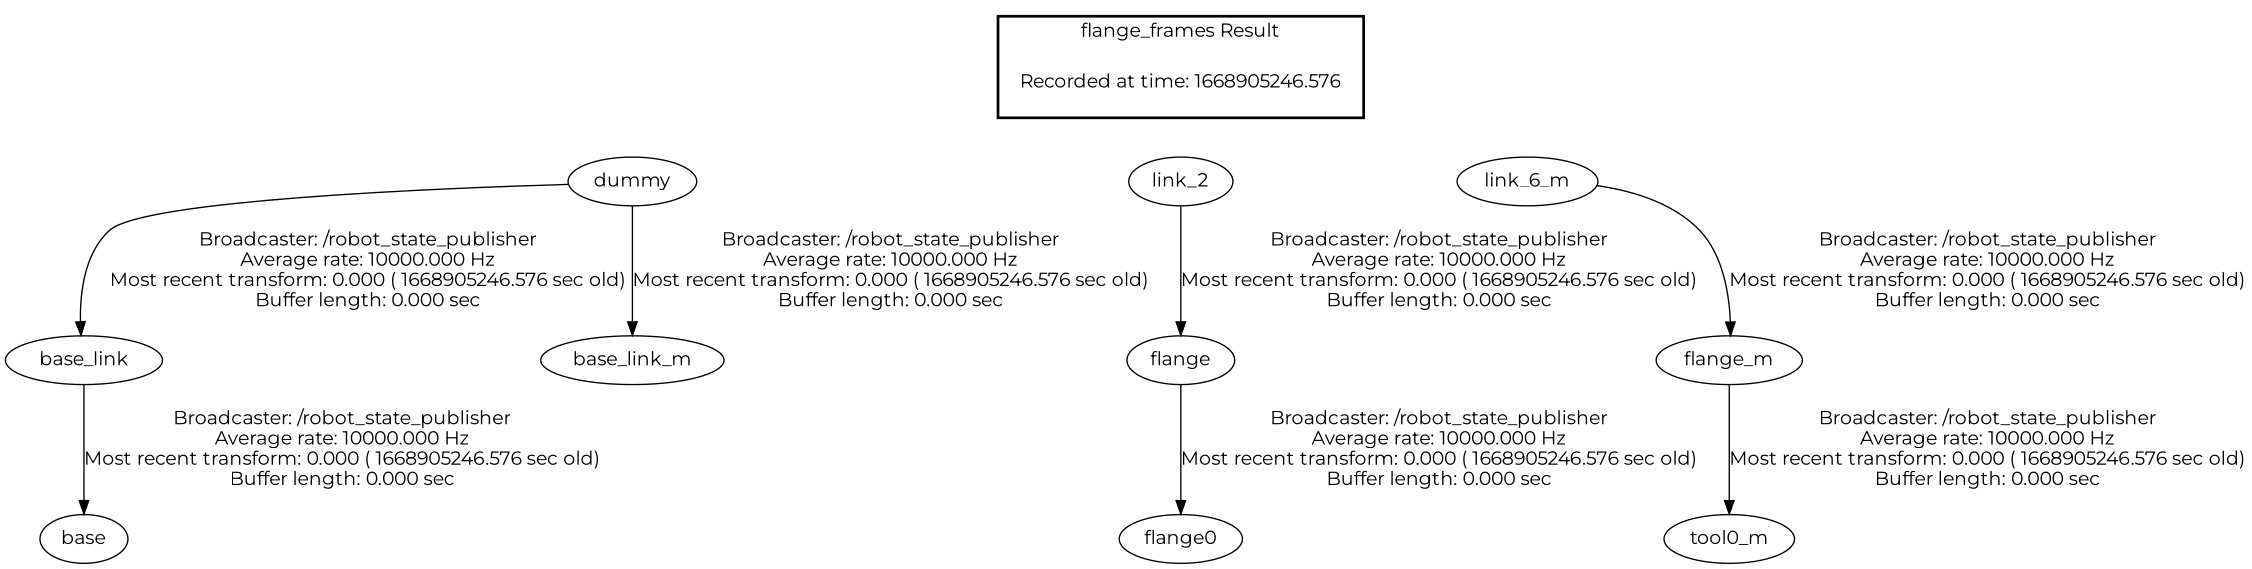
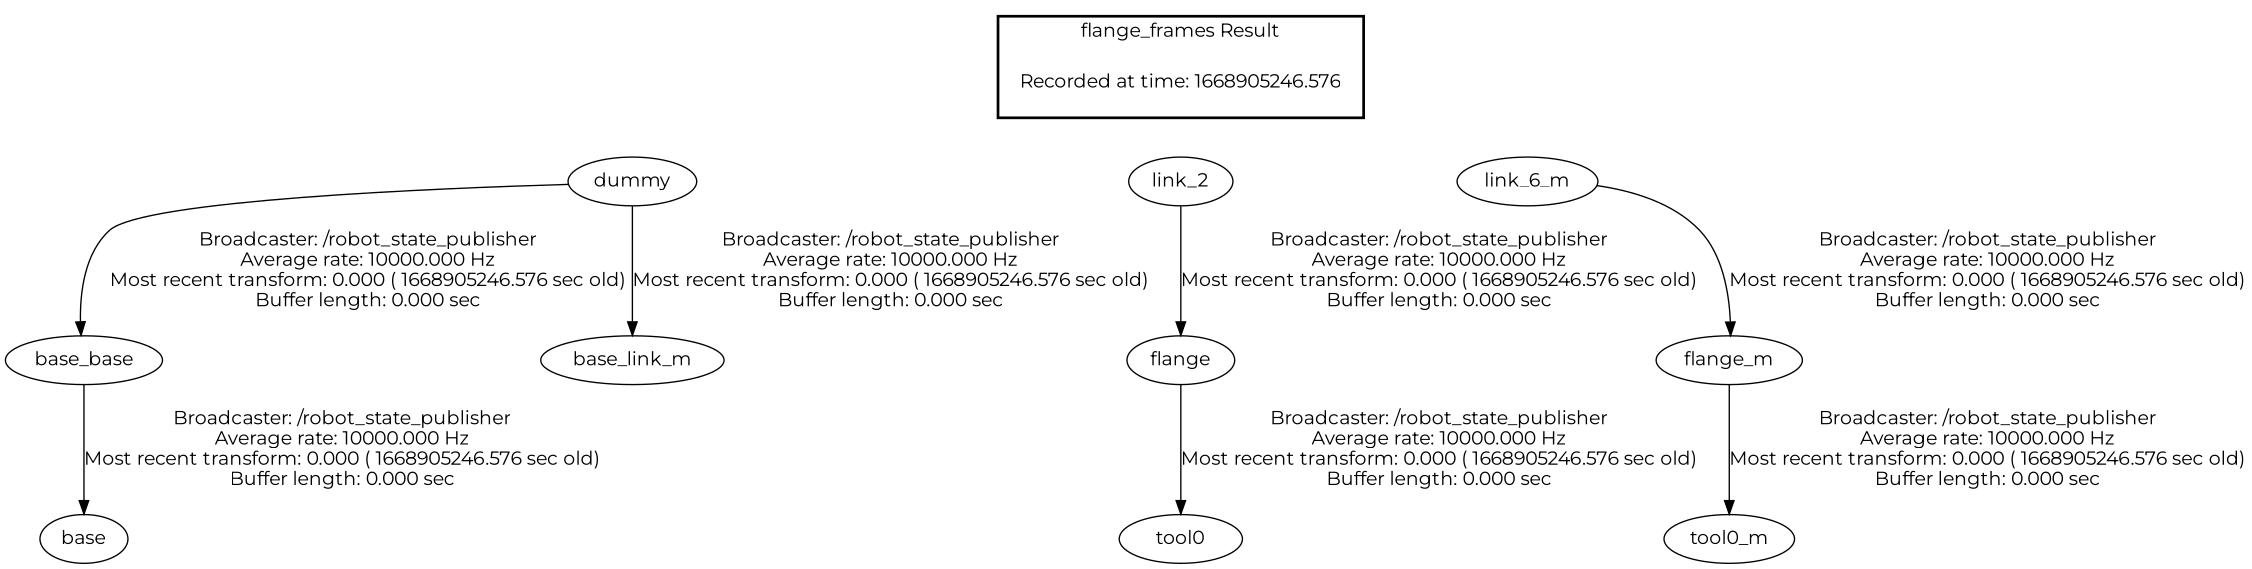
(84, 360) -> (84, 360)
(1181, 539) -> (1181, 539)
